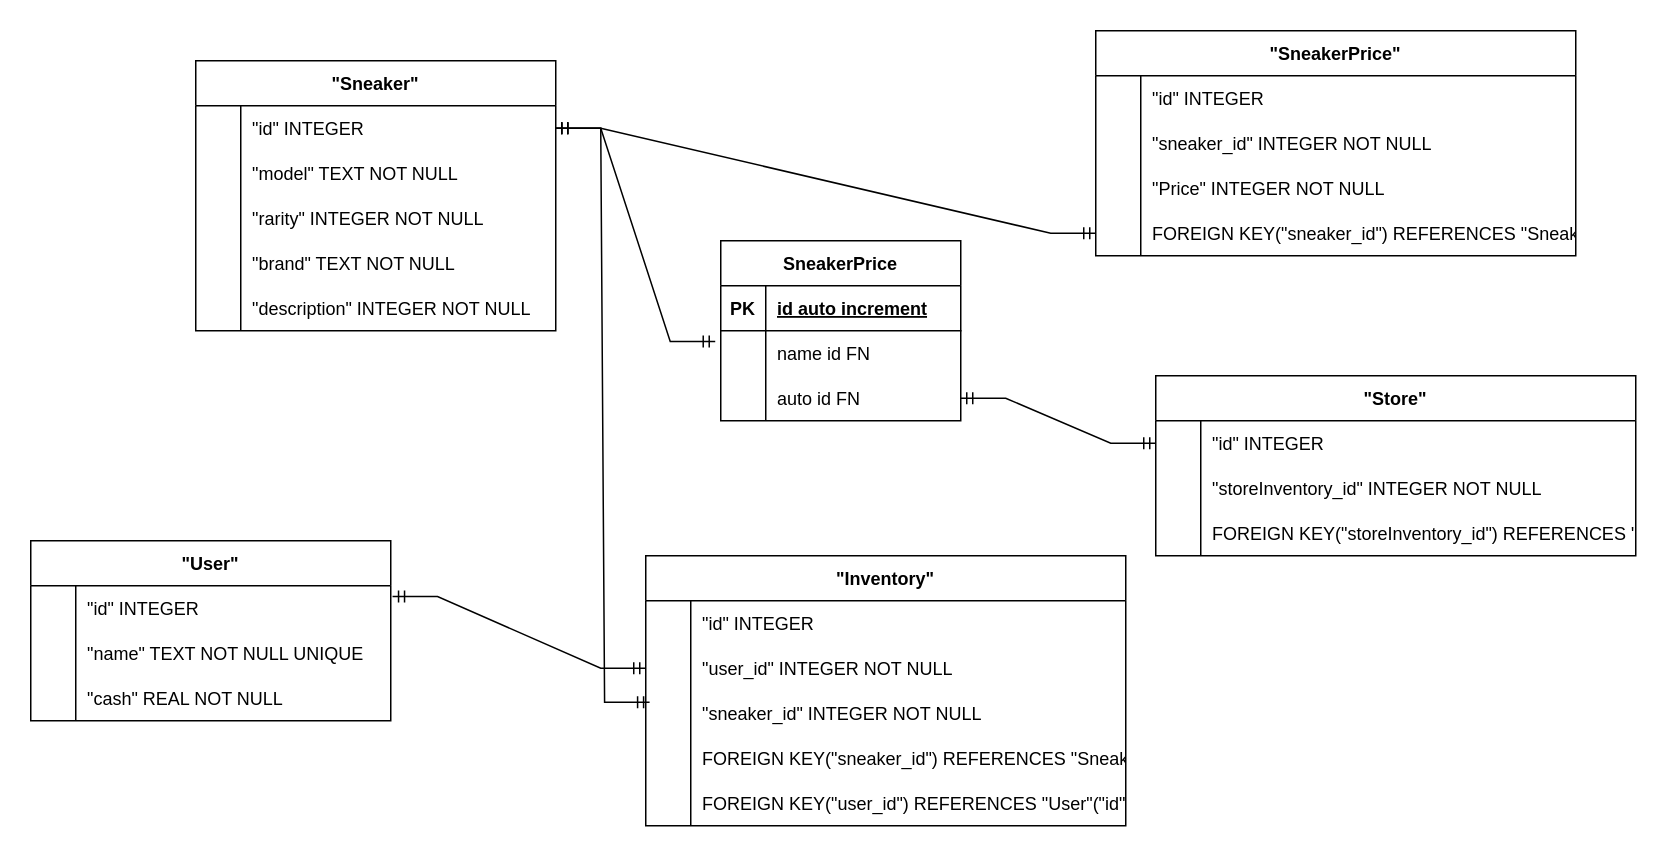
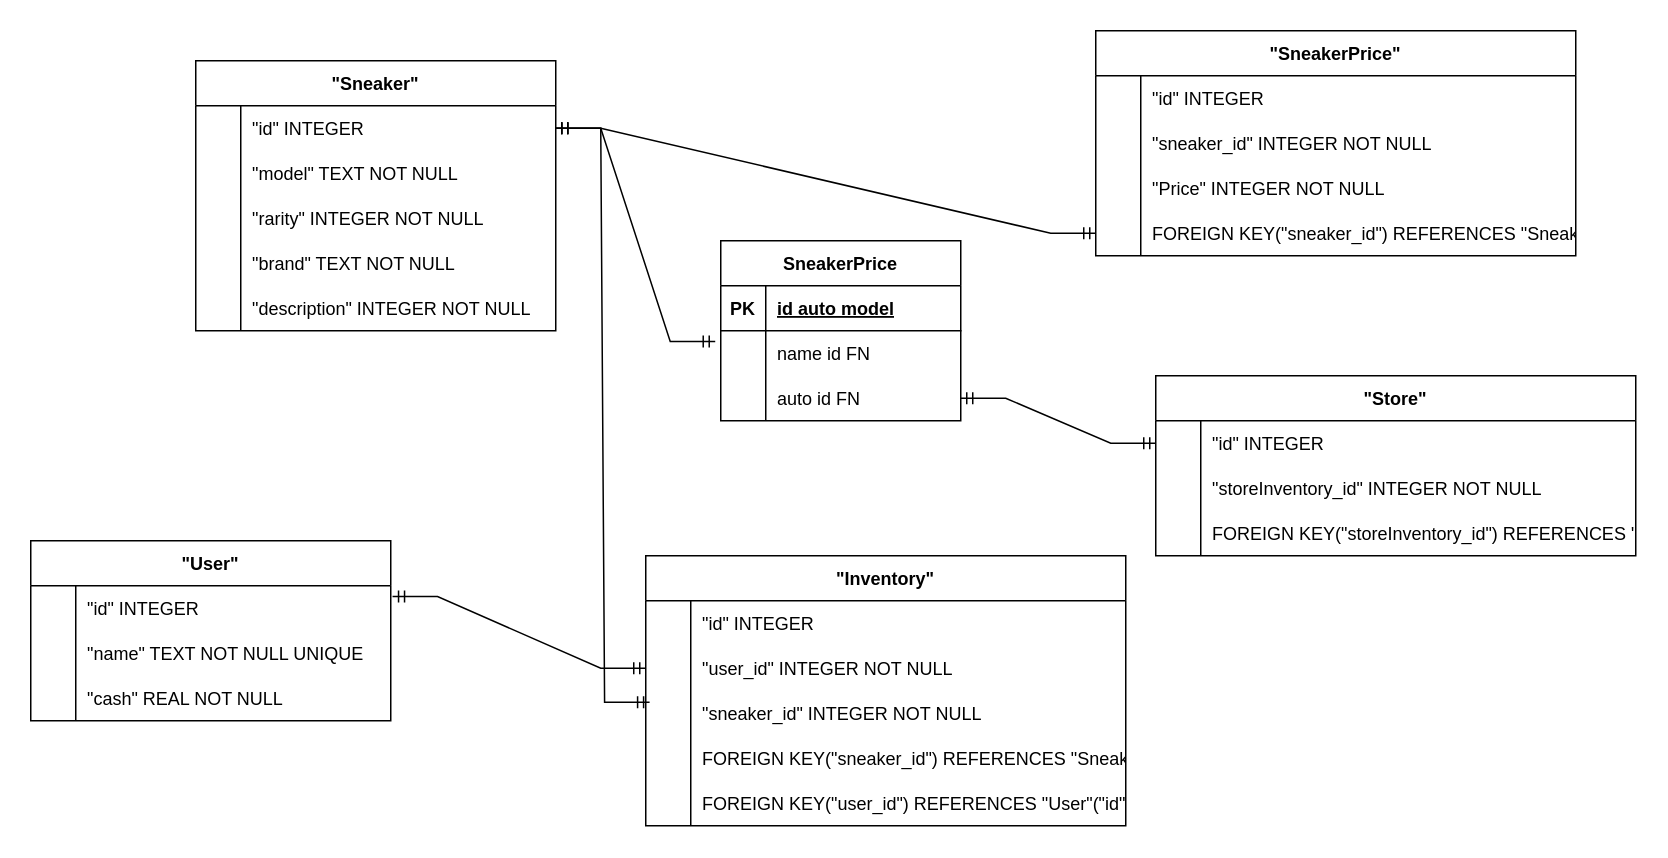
(856, 309) -> (836, 309)
